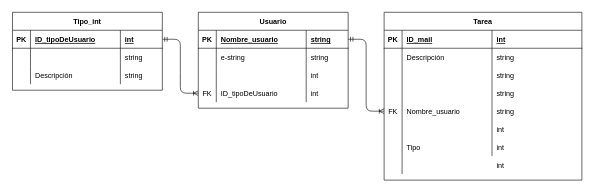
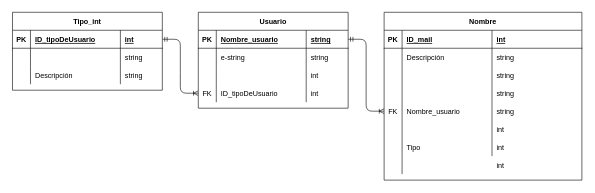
(483, 22) -> (483, 22)
